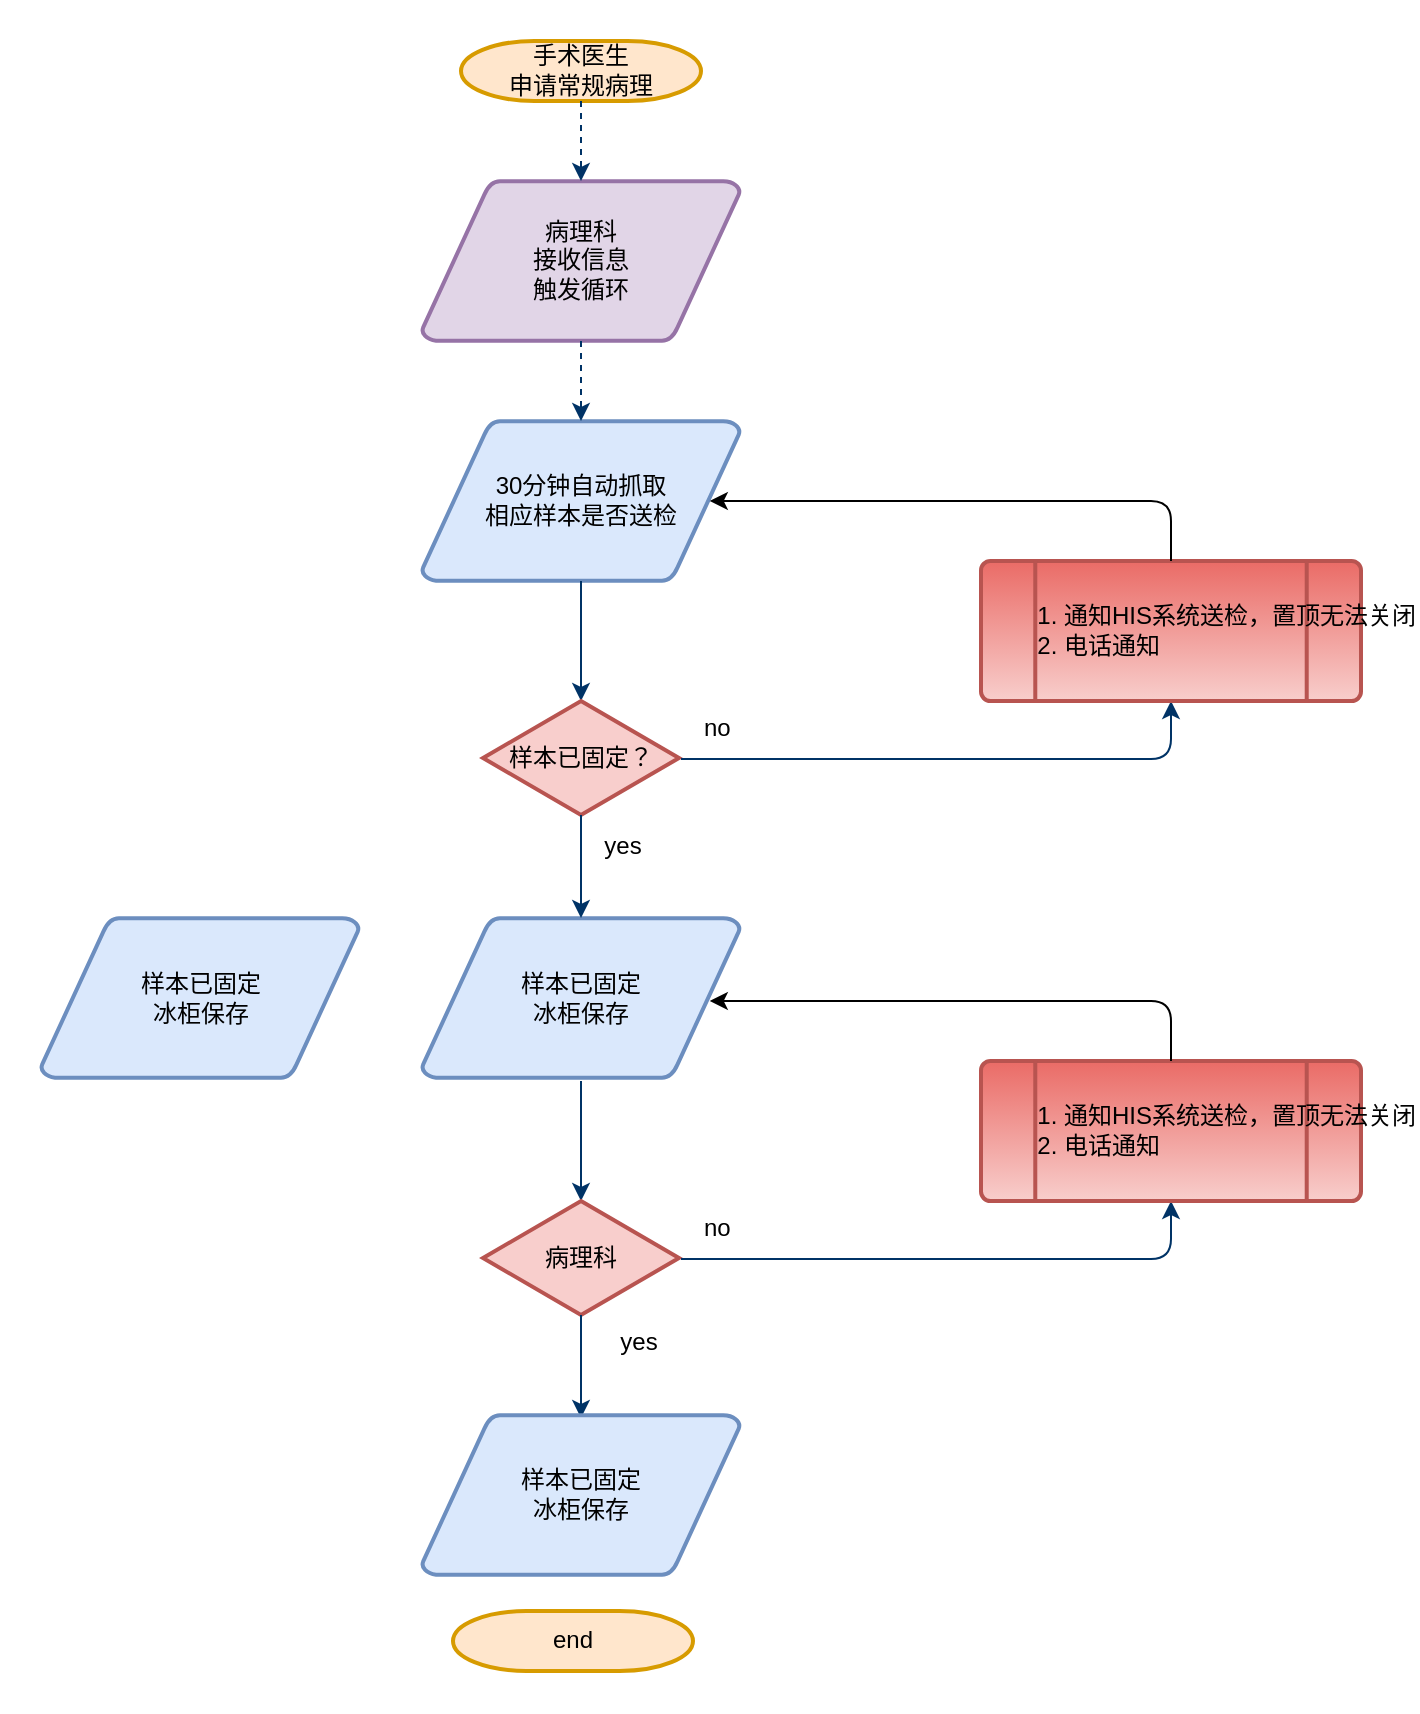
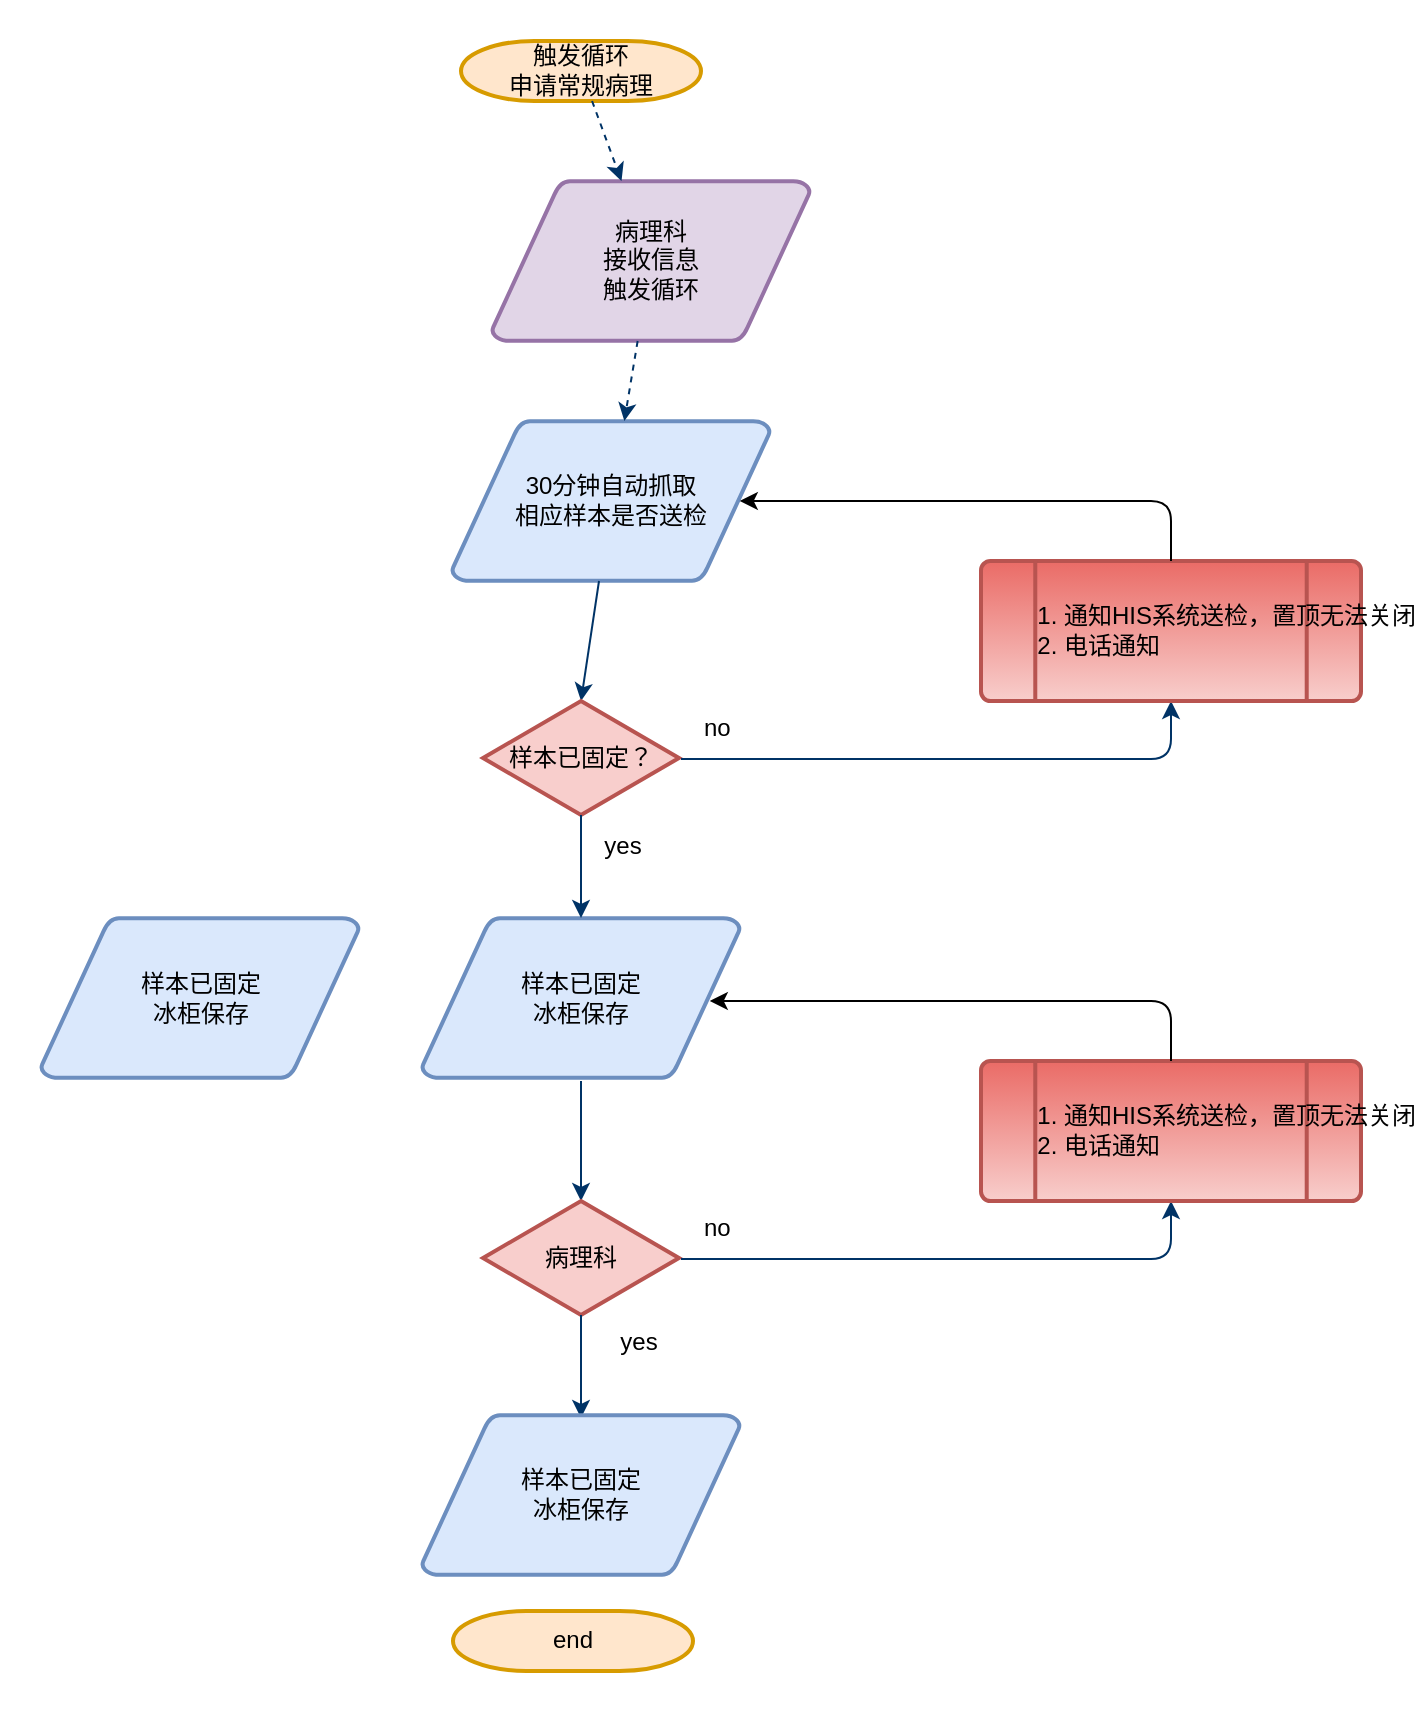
(582, 71) -> (582, 71)
(581, 261) -> (651, 261)
(581, 501) -> (611, 501)
